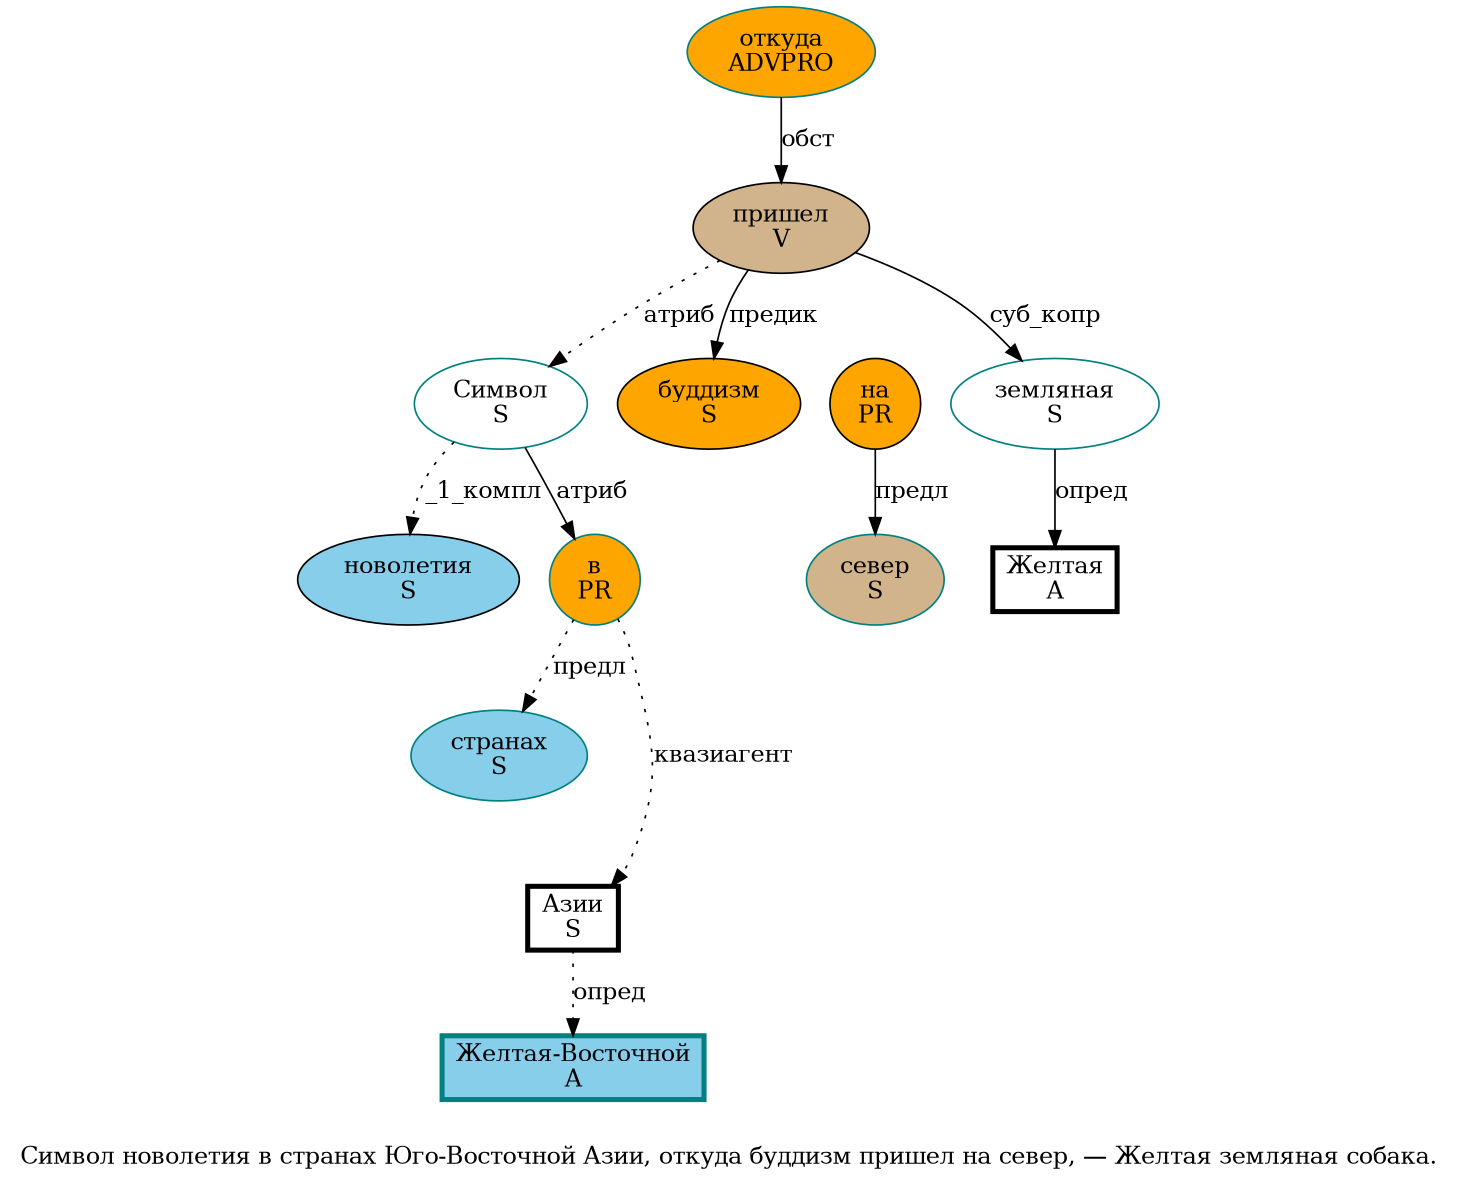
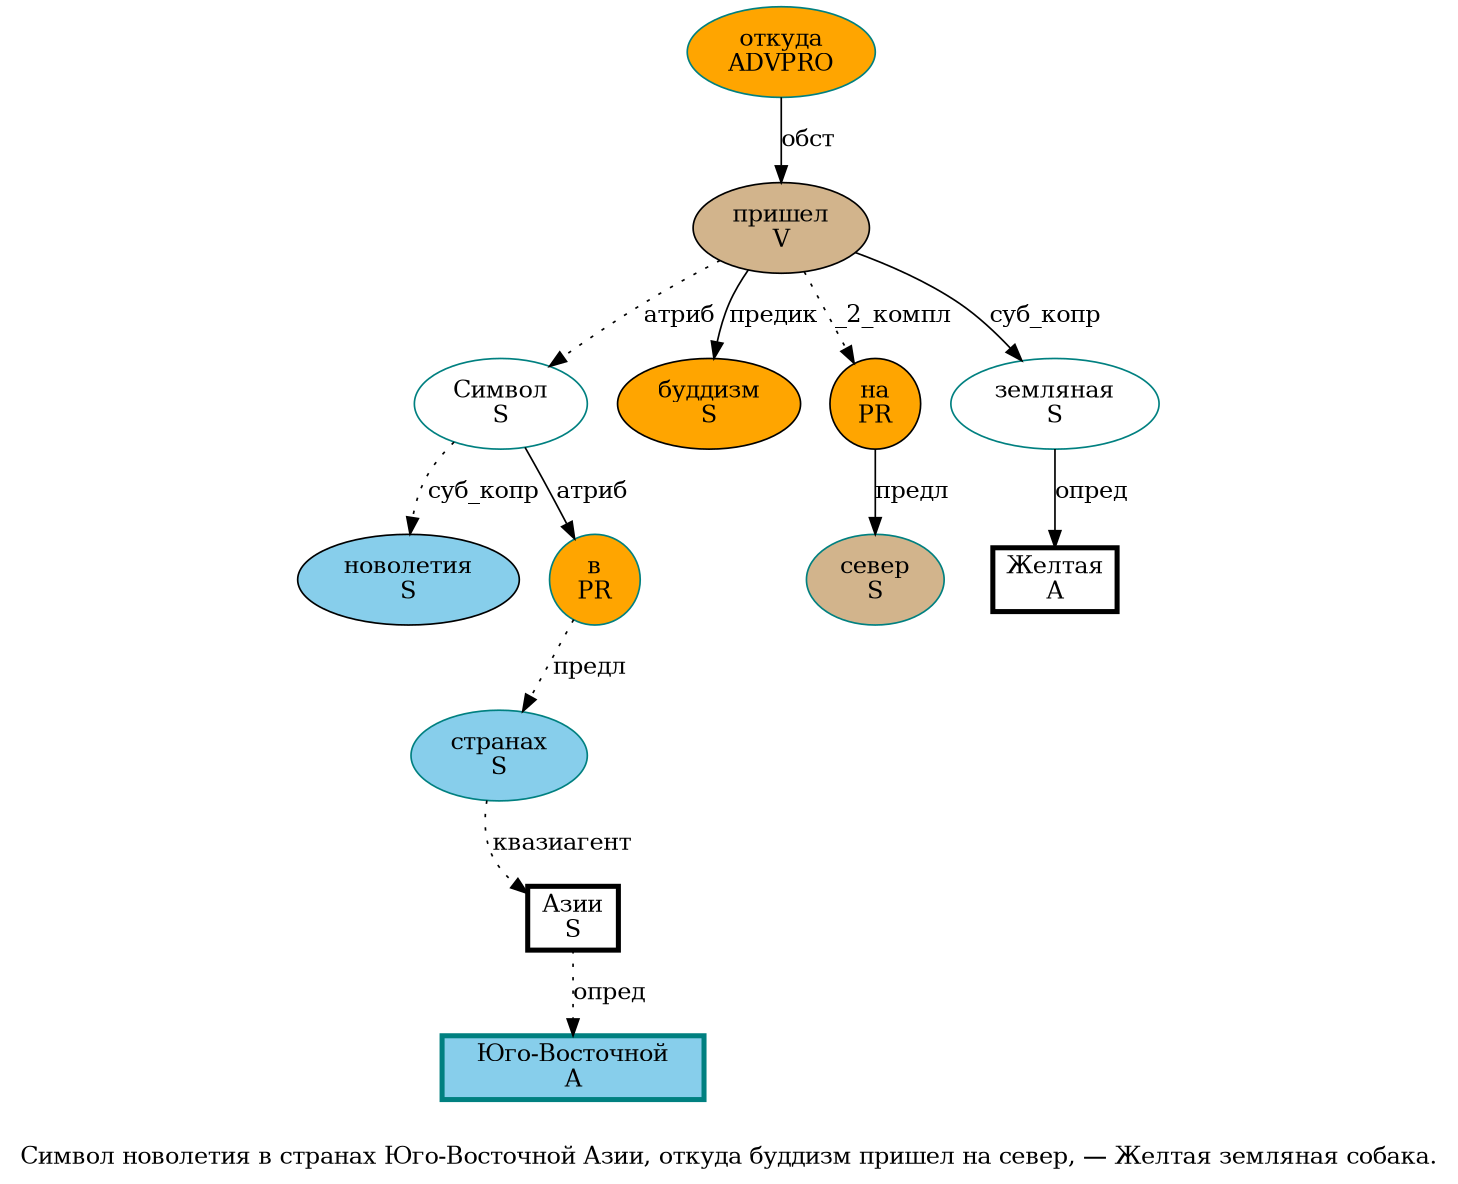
none -> (825, 310)
(484, 492) -> (484, 492)
(651, 746) -> (489, 846)
(573, 1068) -> (573, 1068)
